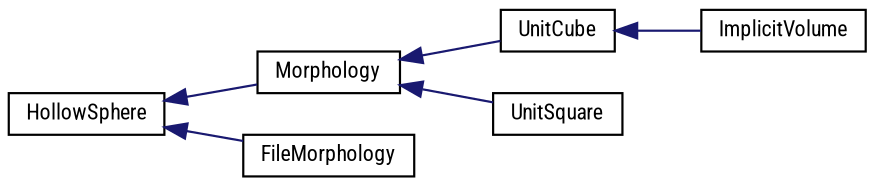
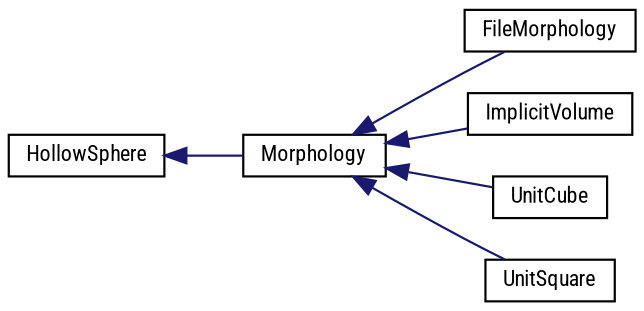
(669, 31) -> (437, 134)
(215, 136) -> (438, 87)
